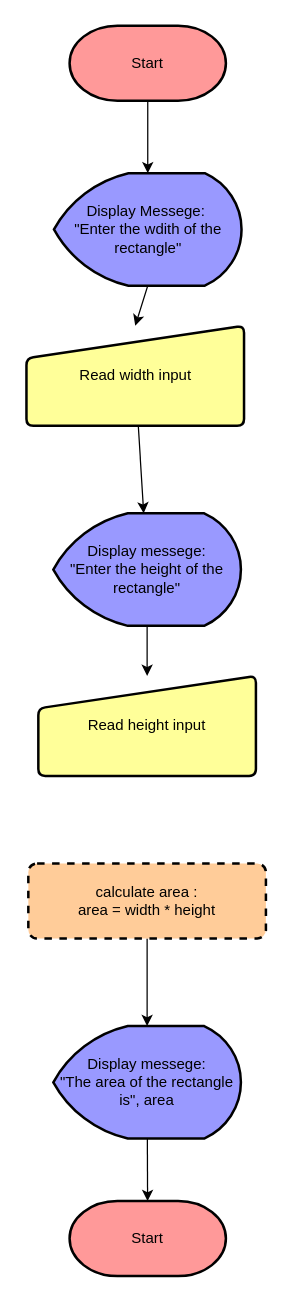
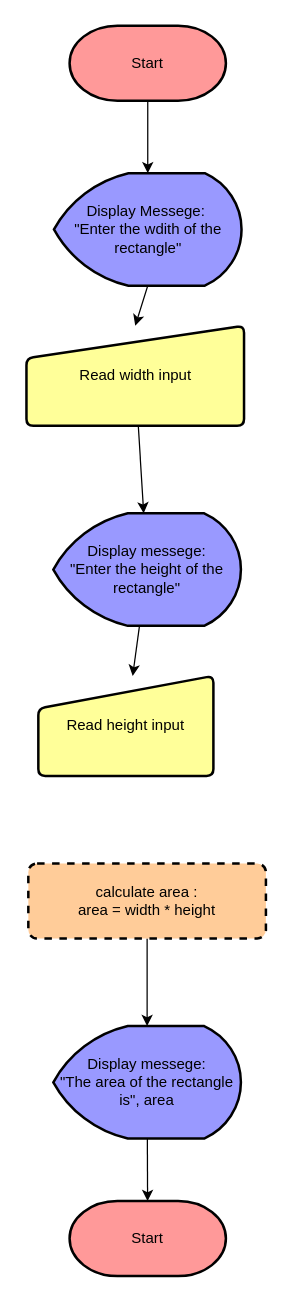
(147, 726) -> (126, 726)
